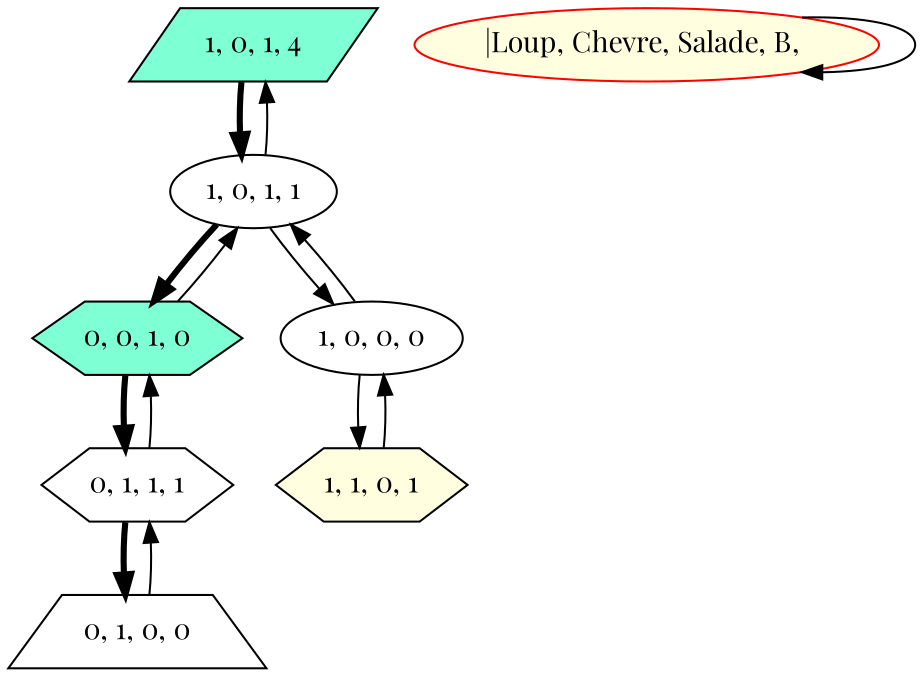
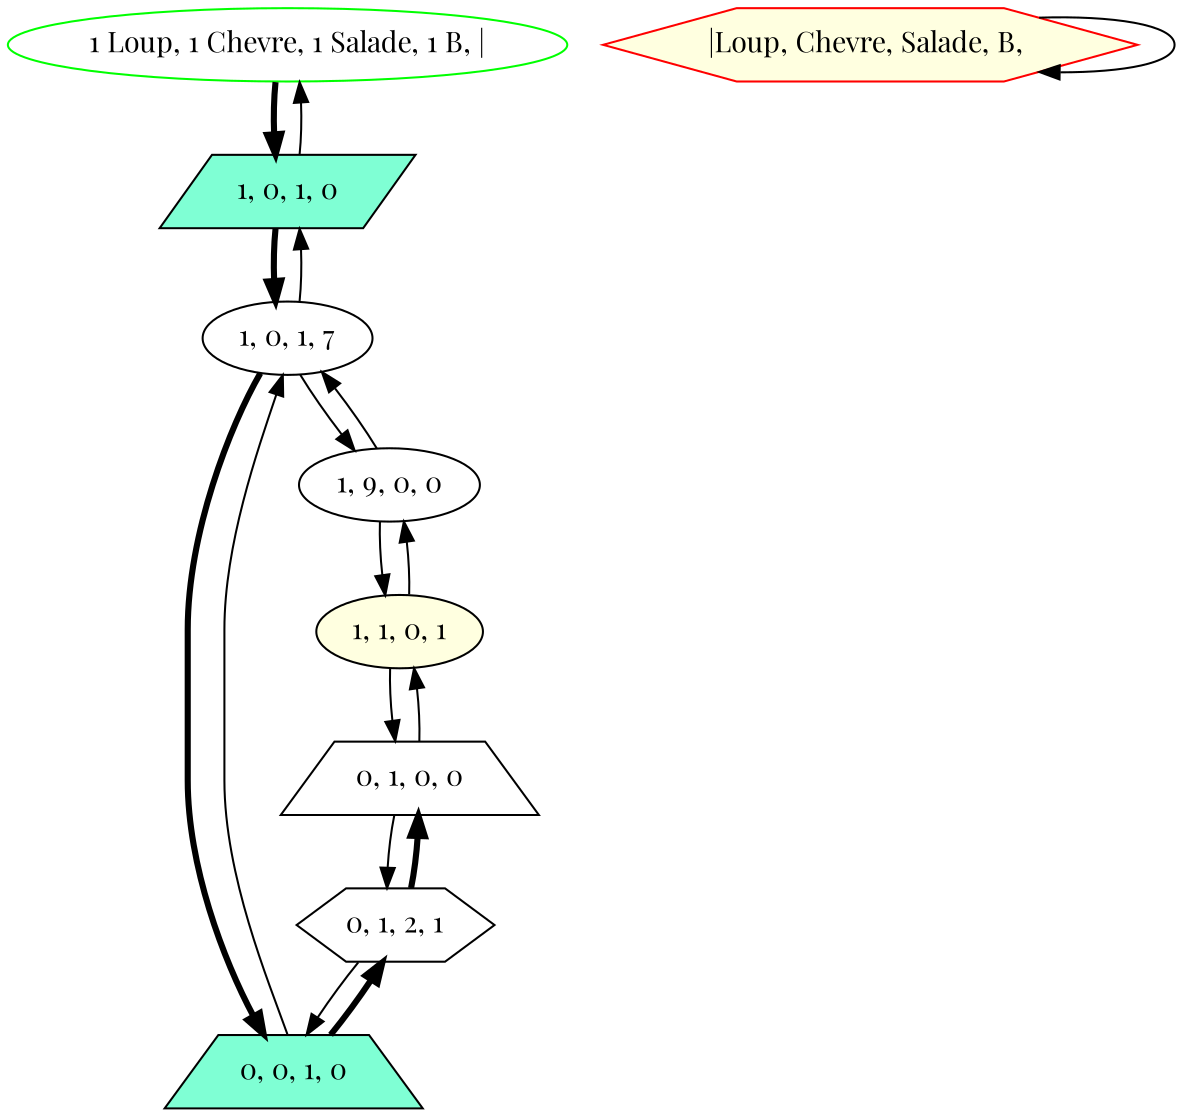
(254, 45) -> (288, 192)
none -> (288, 45)
(647, 45) -> (870, 45)
(254, 192) -> (288, 338)
(137, 338) -> (294, 1072)
(372, 338) -> (389, 485)
(137, 485) -> (396, 925)
(372, 485) -> (400, 632)
none -> (390, 694)
none -> (419, 715)
